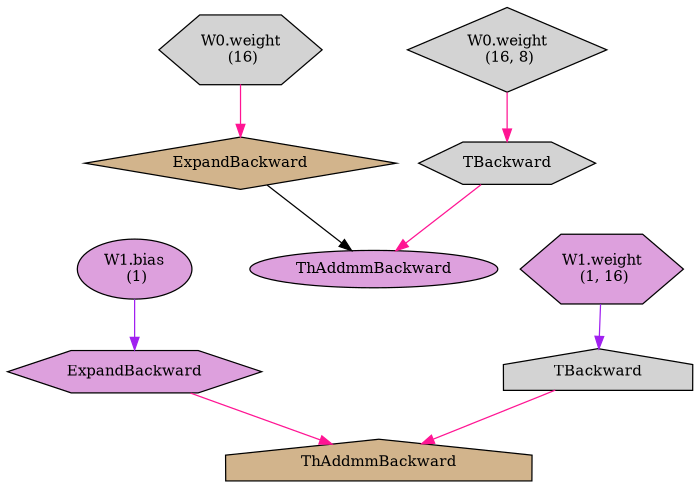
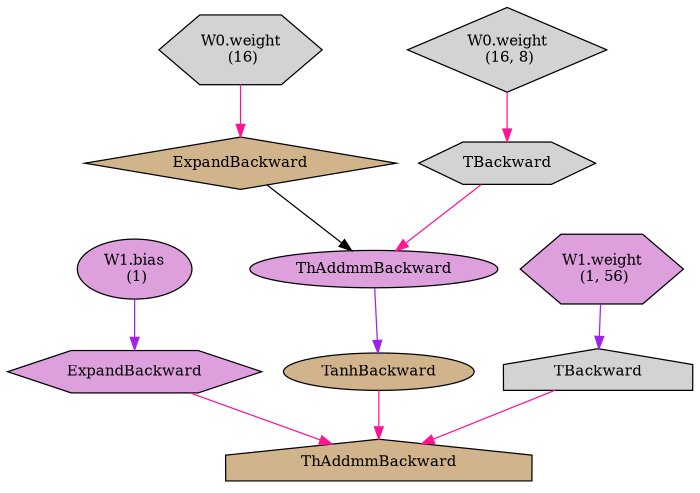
(602, 269) -> (602, 269)
none -> (379, 372)
